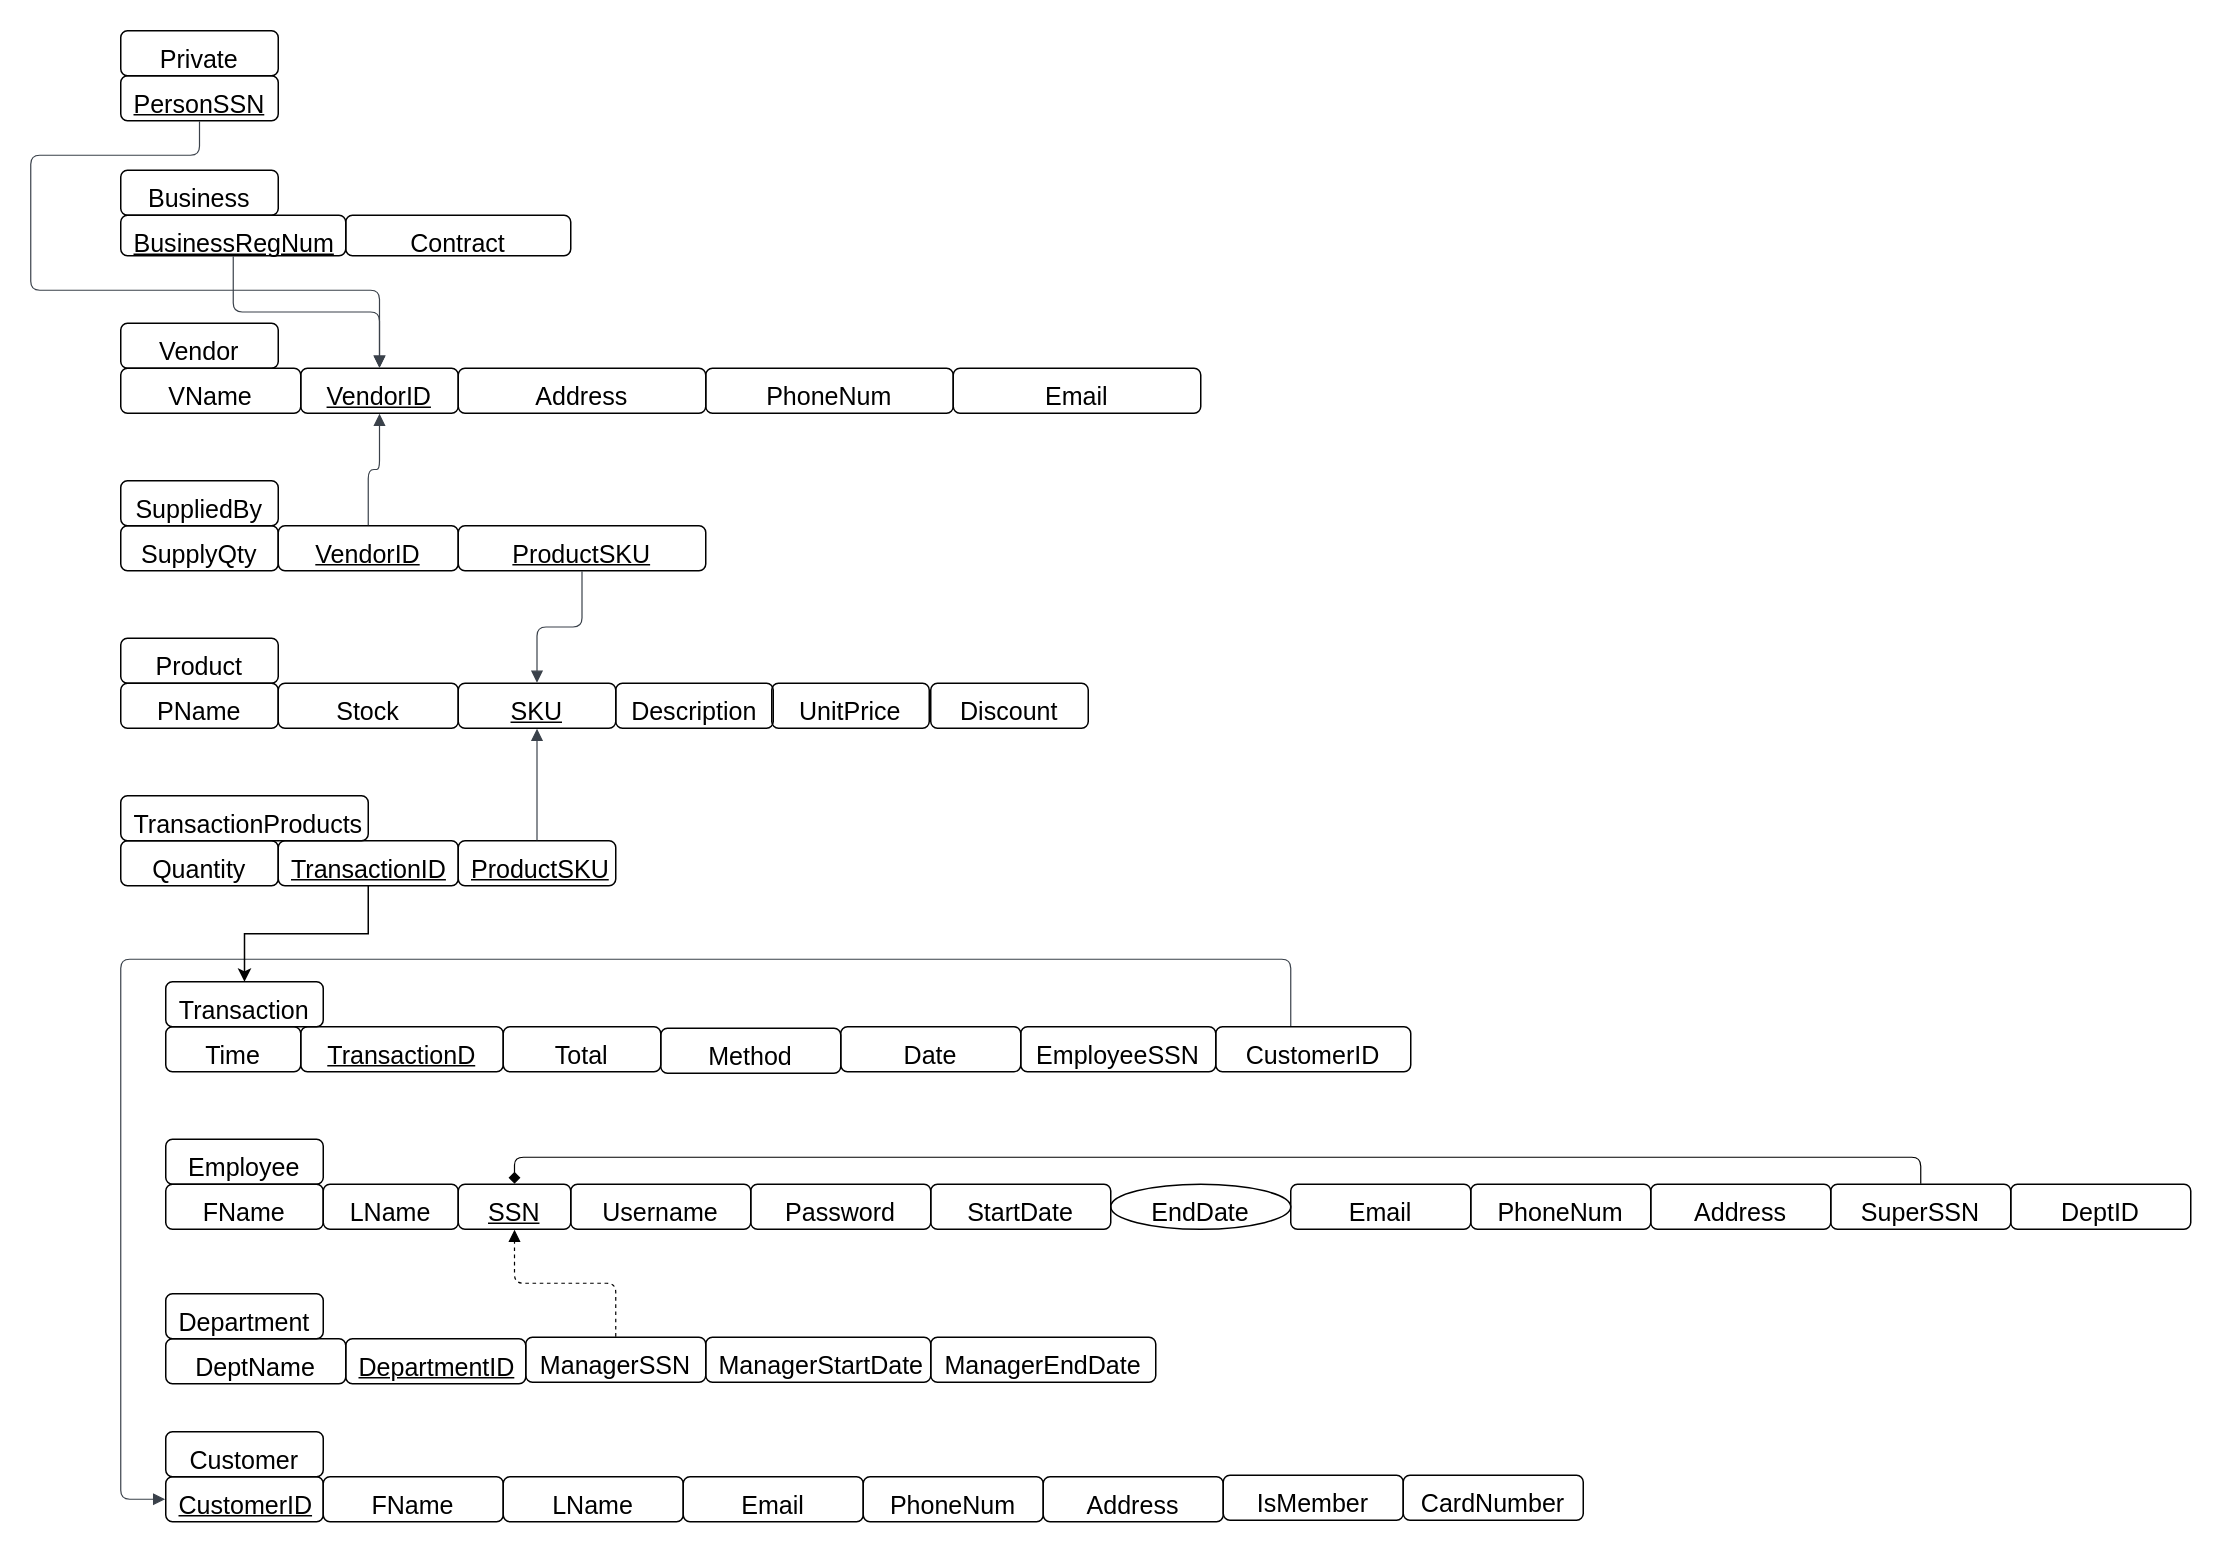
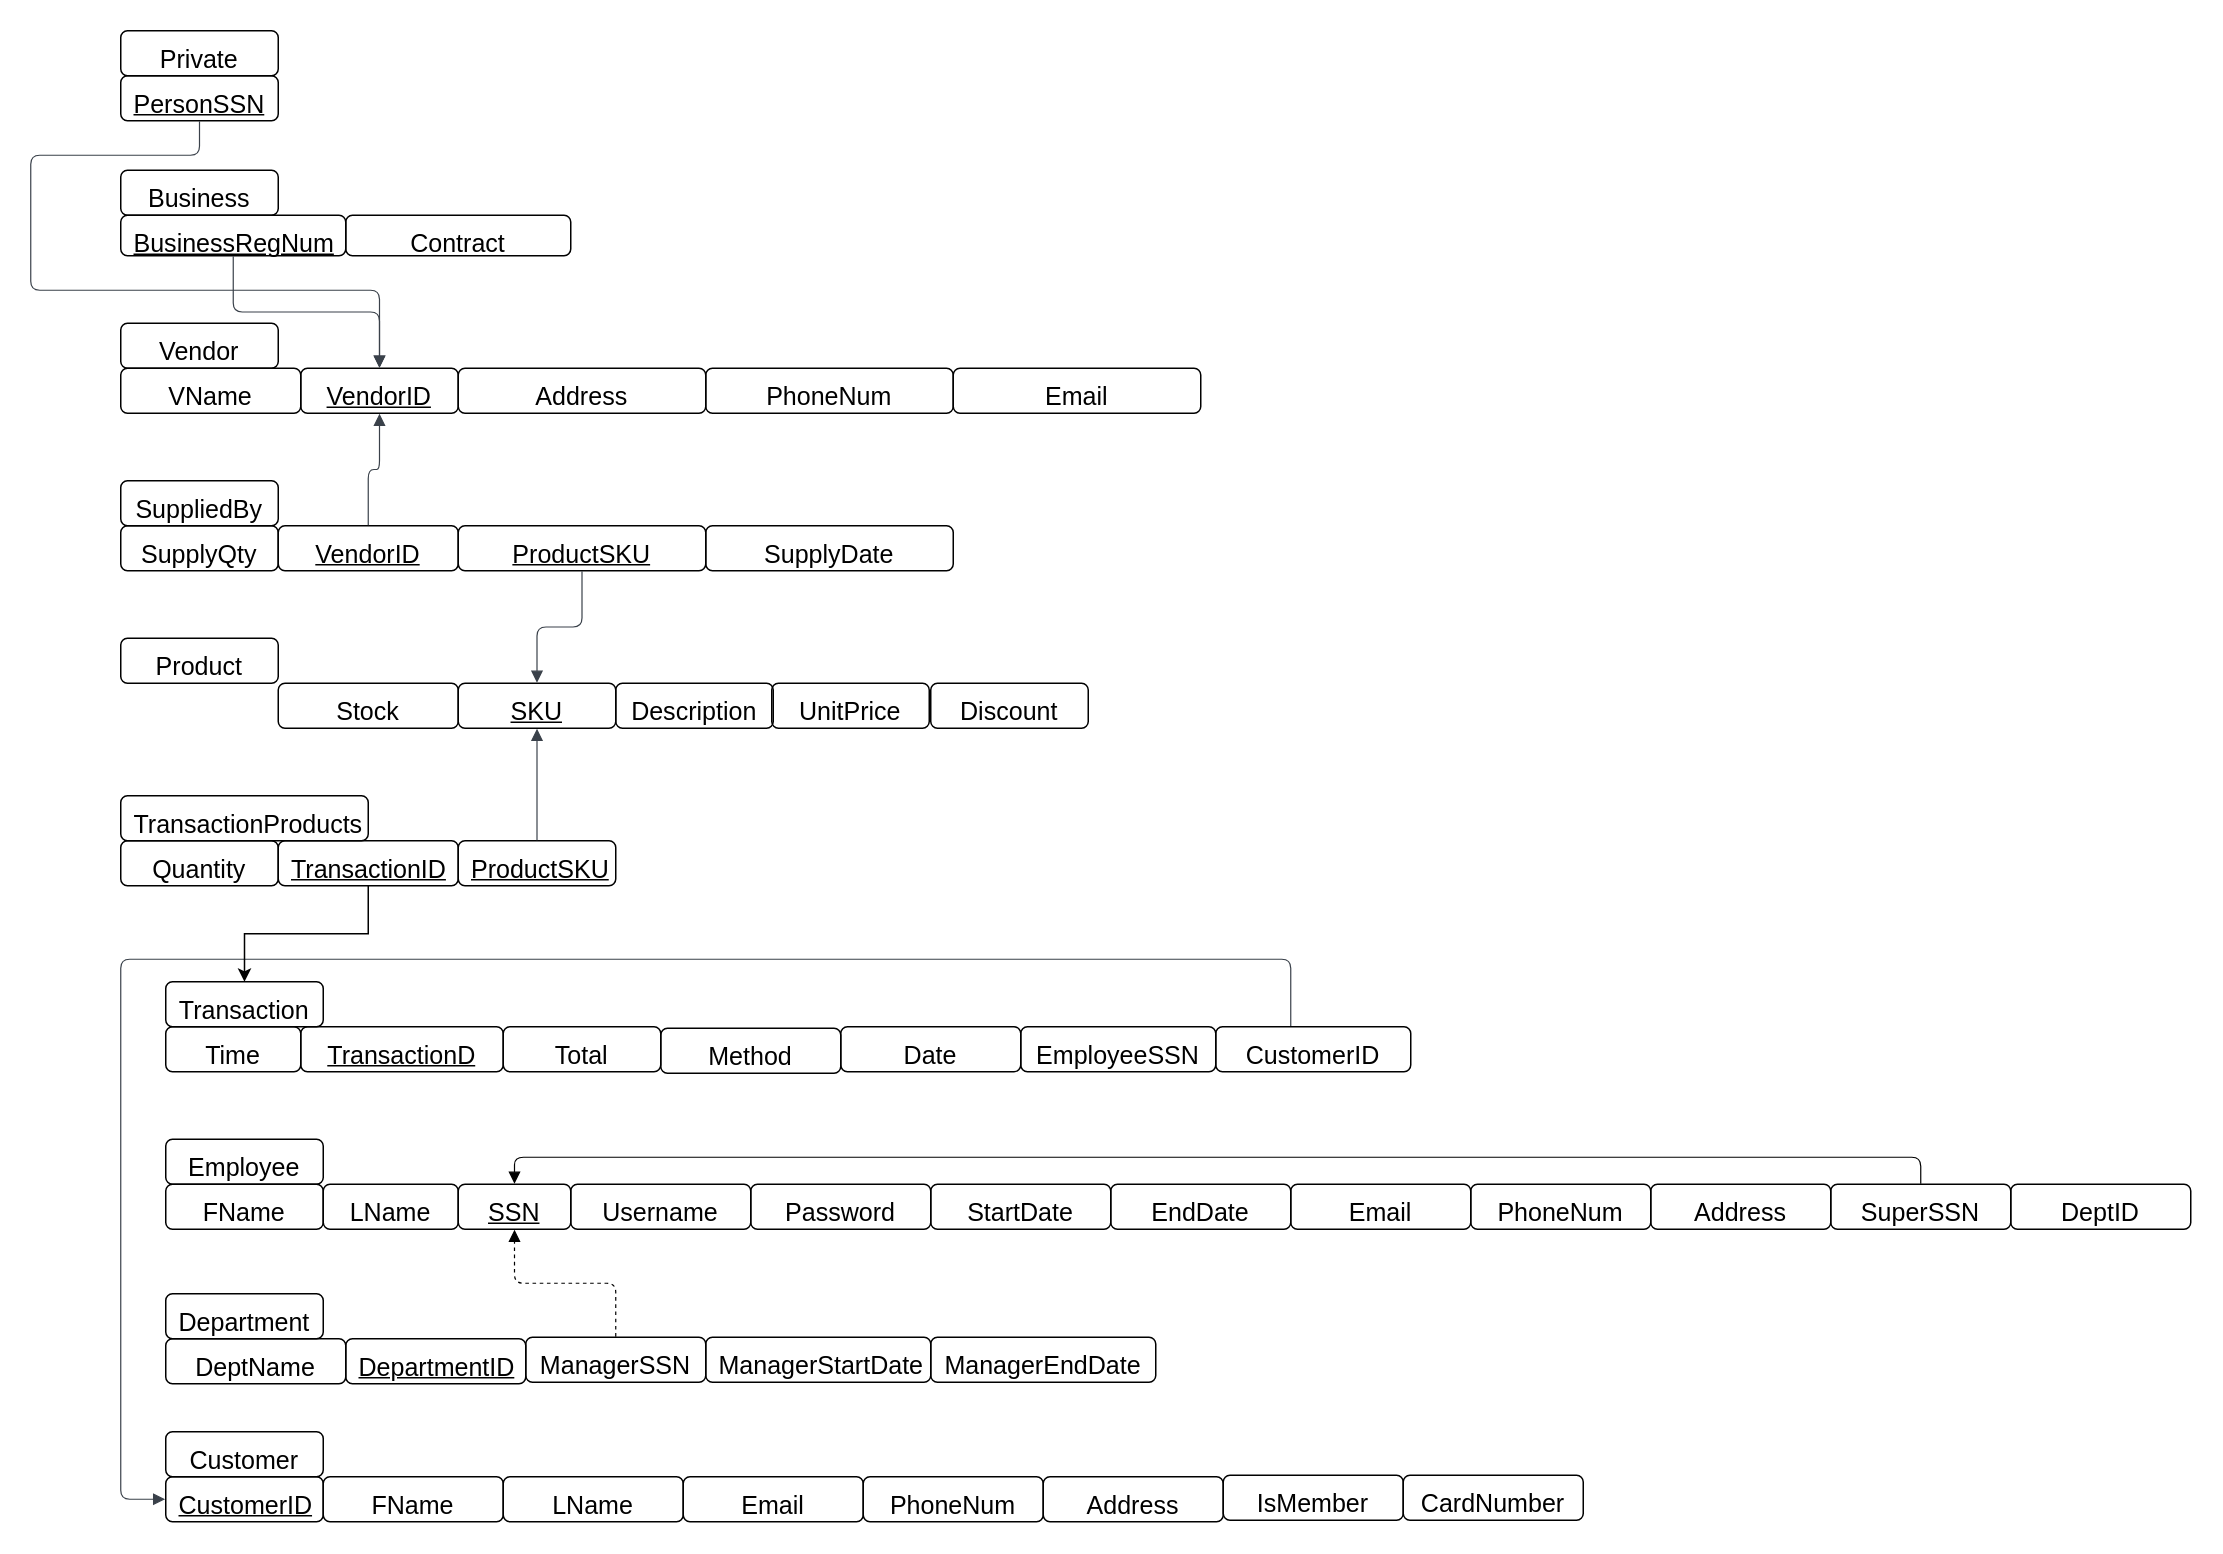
none -> (830, 548)
(200, 706) -> none
(515, 1170) -> (515, 1170)
(1201, 1207) -> (1201, 1207)
